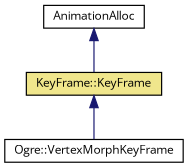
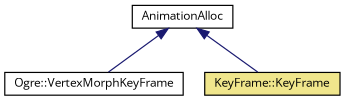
(94, 124) -> (134, 54)
